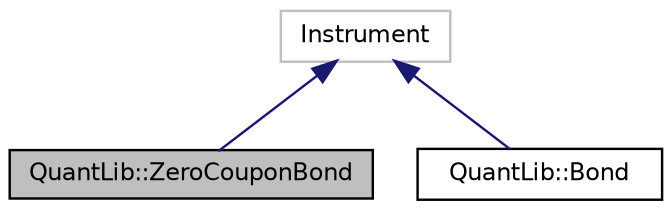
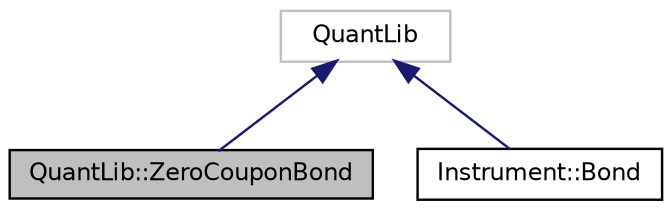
(366, 36) -> (366, 36)
(540, 174) -> (540, 174)
